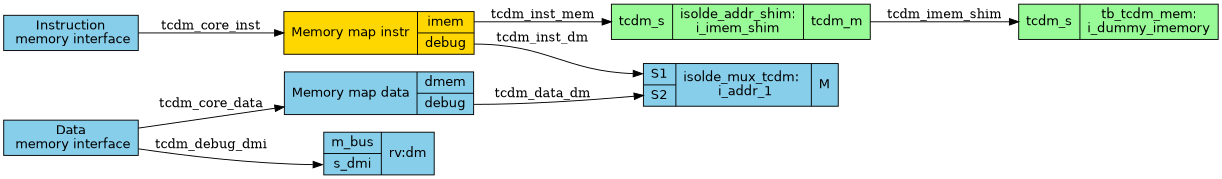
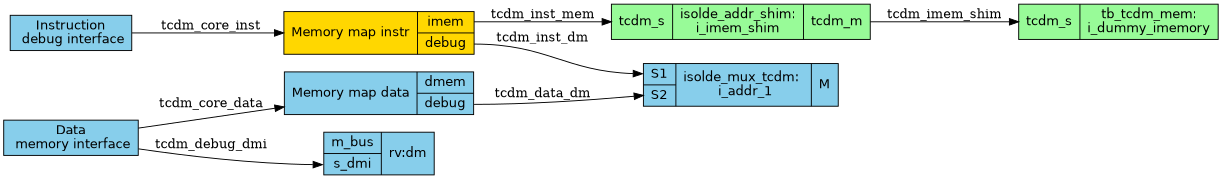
(71, 33) -> (71, 33)
